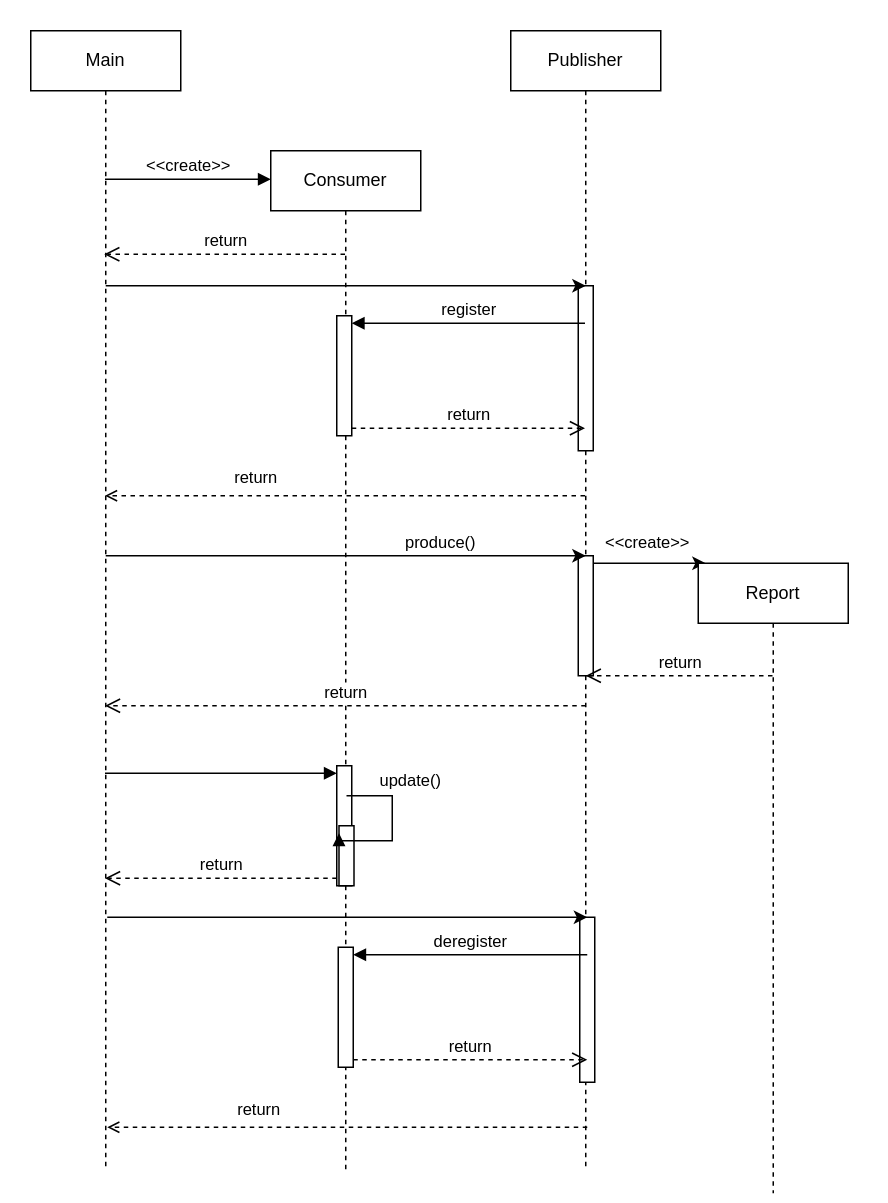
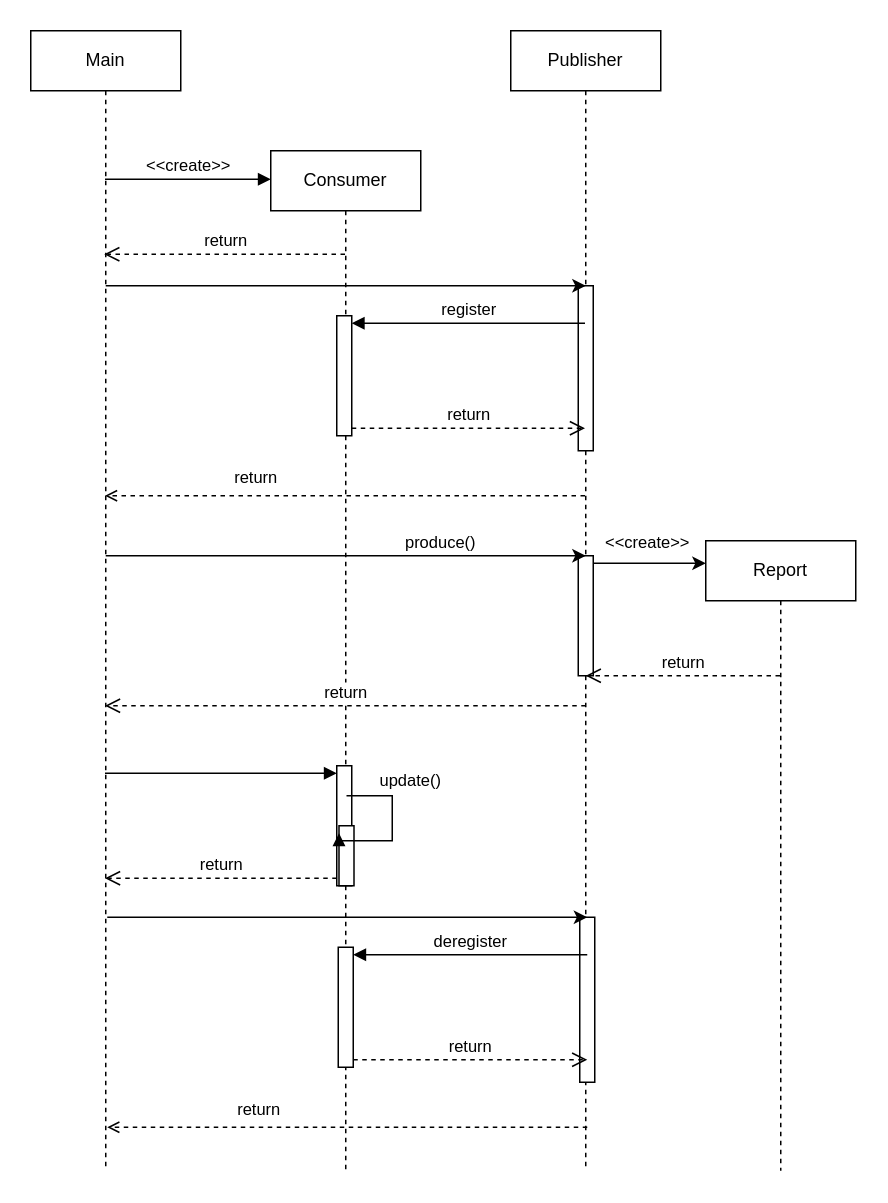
(773, 878) -> (781, 856)
